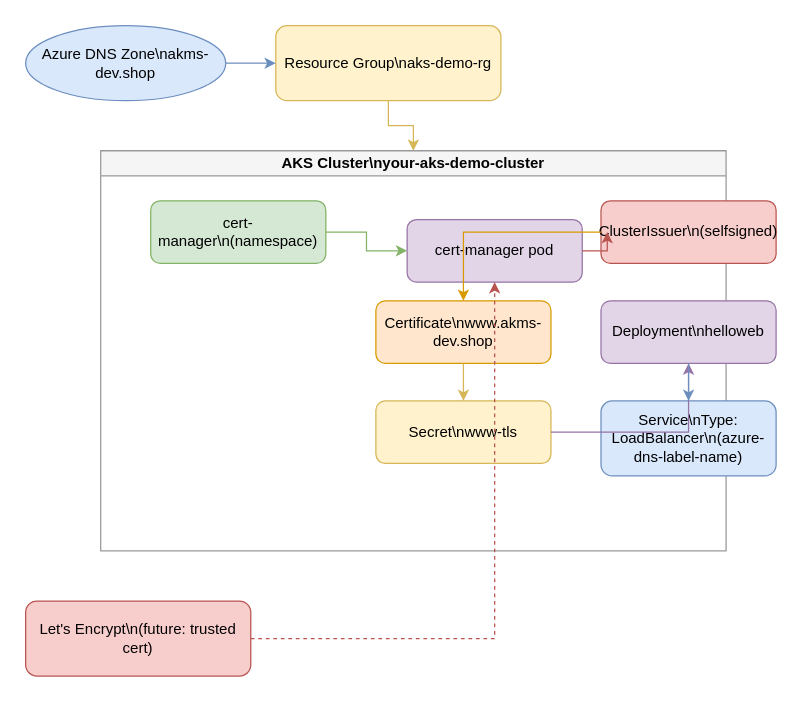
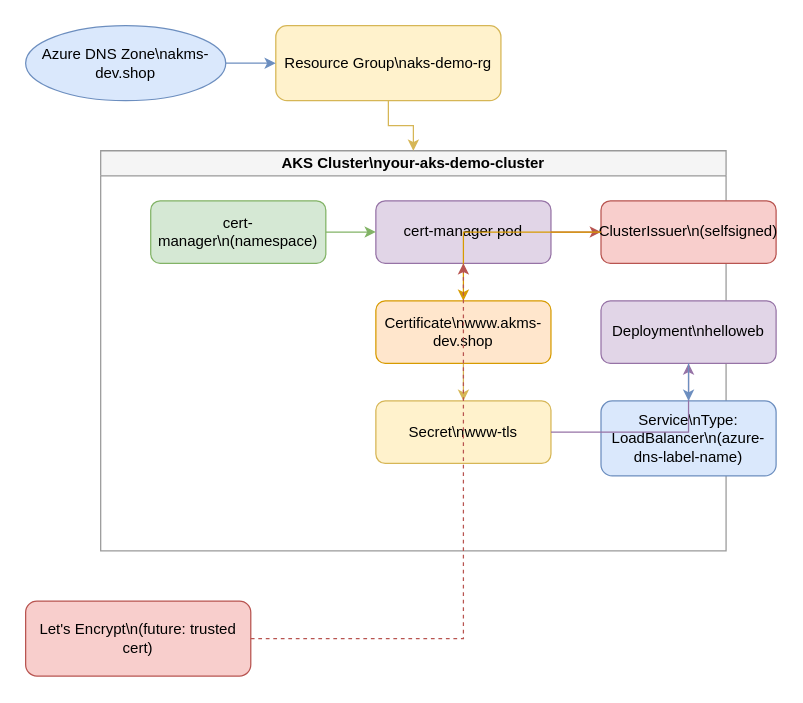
(494, 251) -> (463, 232)
